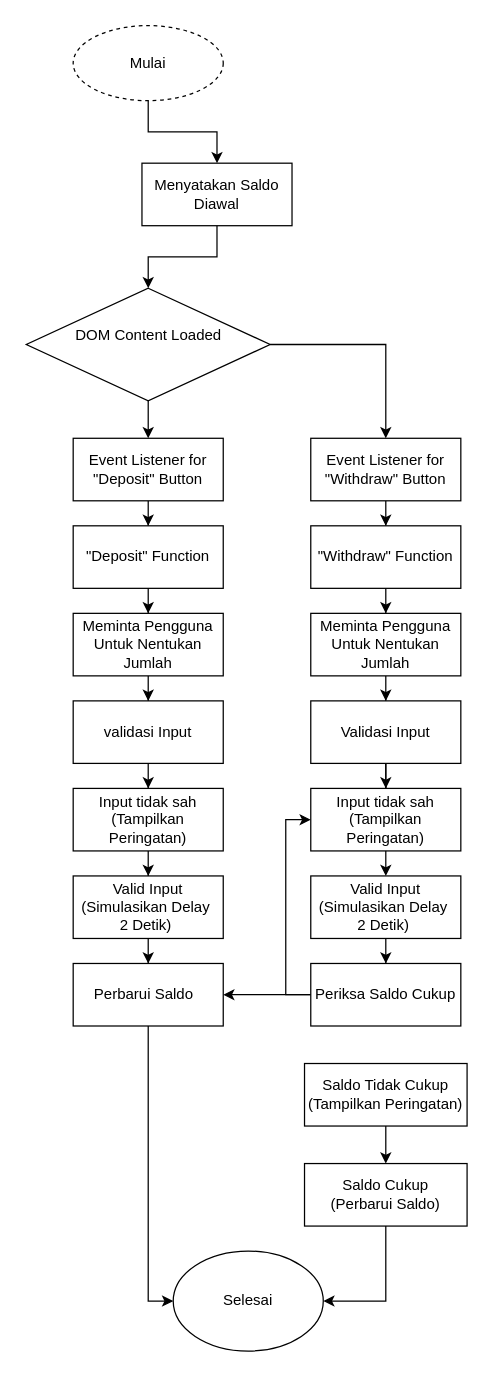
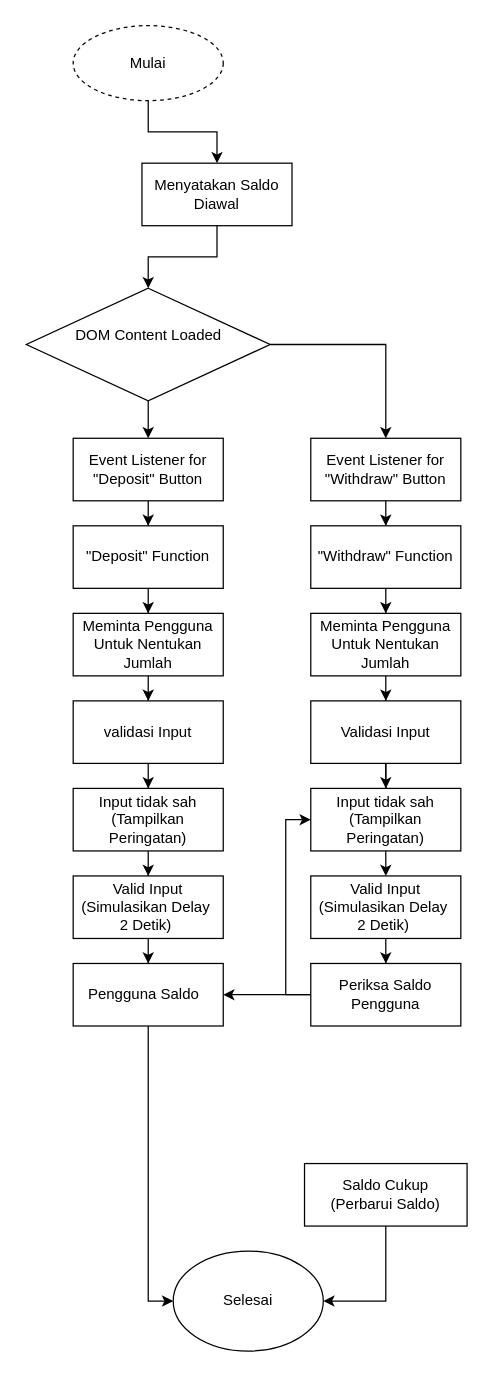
(148, 994) -> (148, 994)
(386, 994) -> (386, 994)
(386, 1094) -> none
(386, 1149) -> none
